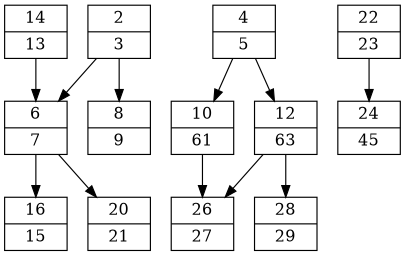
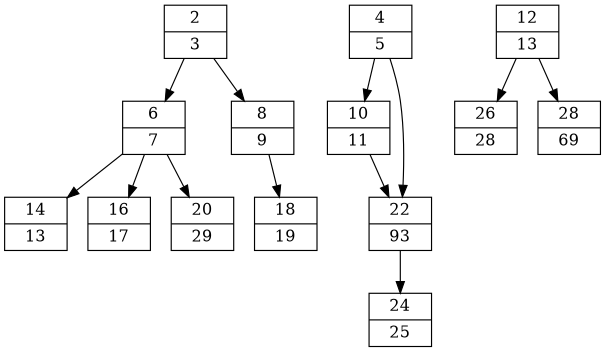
(369, 45) -> (400, 237)
(36, 74) -> (100, 172)
(263, 74) -> (402, 121)
(202, 141) -> (359, 141)
(286, 141) -> (528, 45)
(369, 141) -> (400, 333)
(202, 170) -> (377, 171)
none -> (286, 224)
(36, 237) -> (119, 237)
(119, 237) -> (202, 237)
(202, 237) -> (486, 141)
(286, 237) -> (569, 141)
